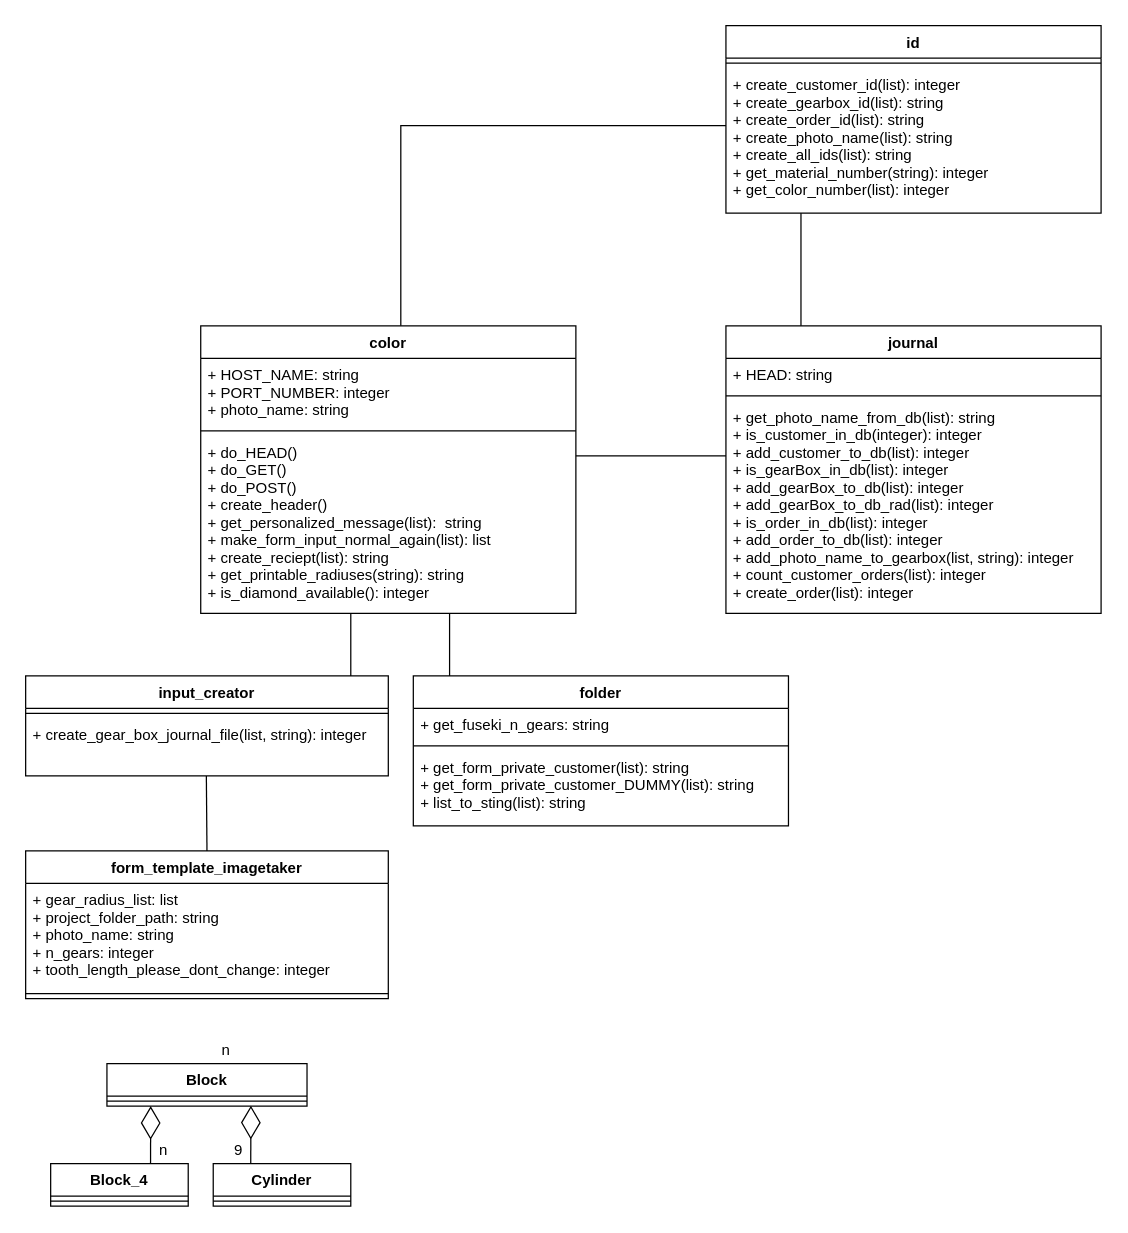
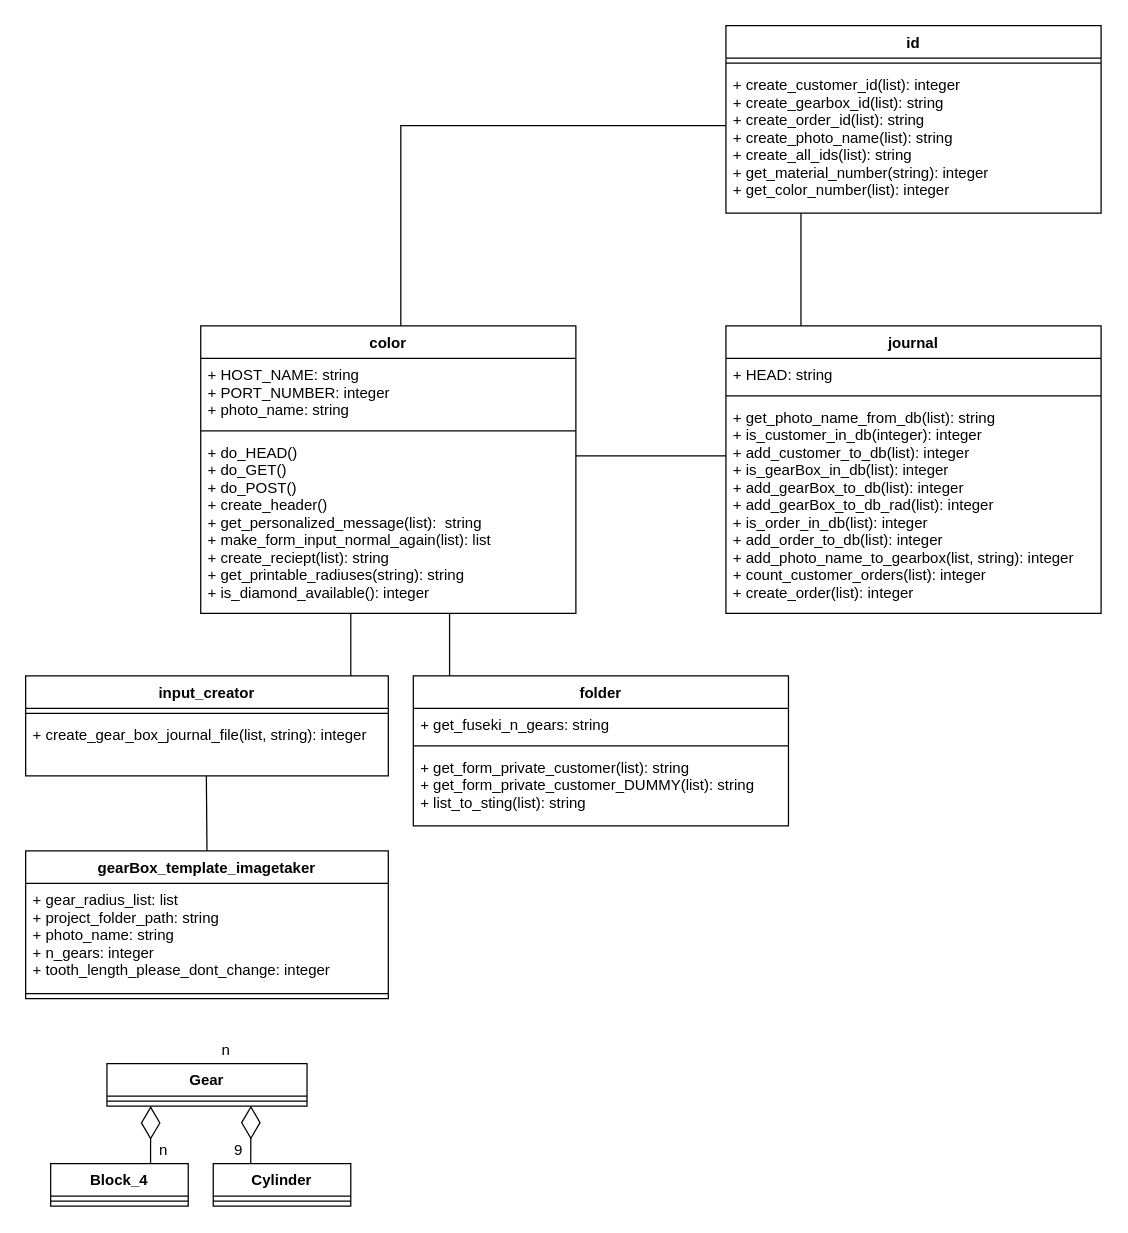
(206, 868) -> (206, 868)
(206, 1080) -> (206, 1080)
